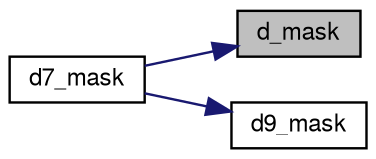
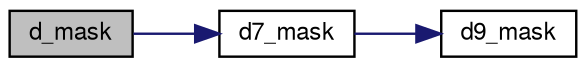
(179, 59) -> (164, 34)
